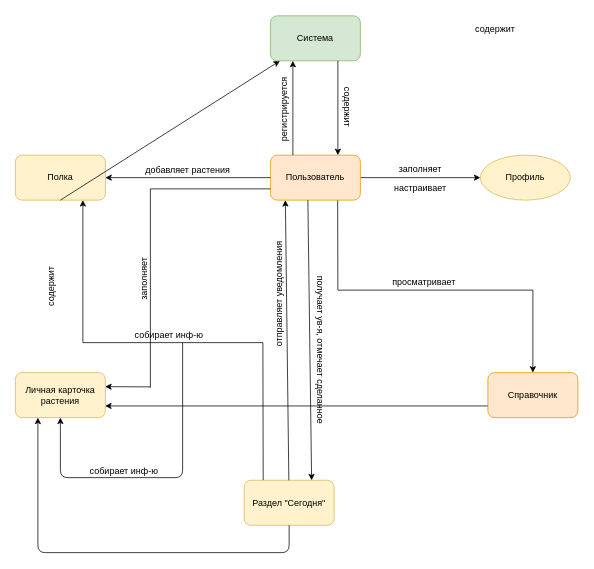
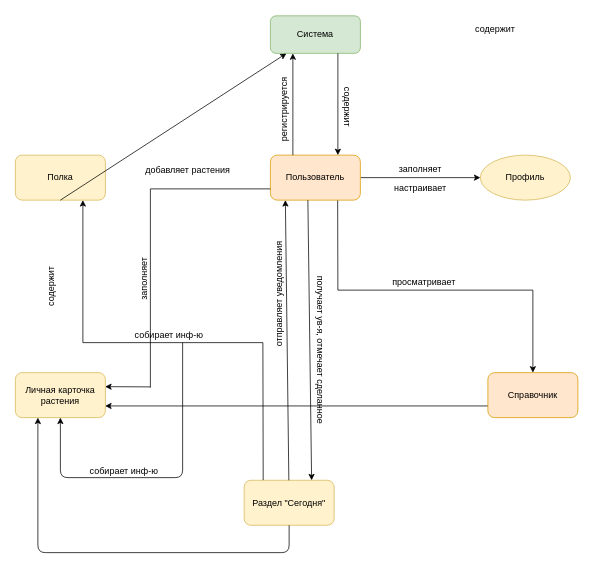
(315, 38) -> (315, 34)
(190, 177) -> none
